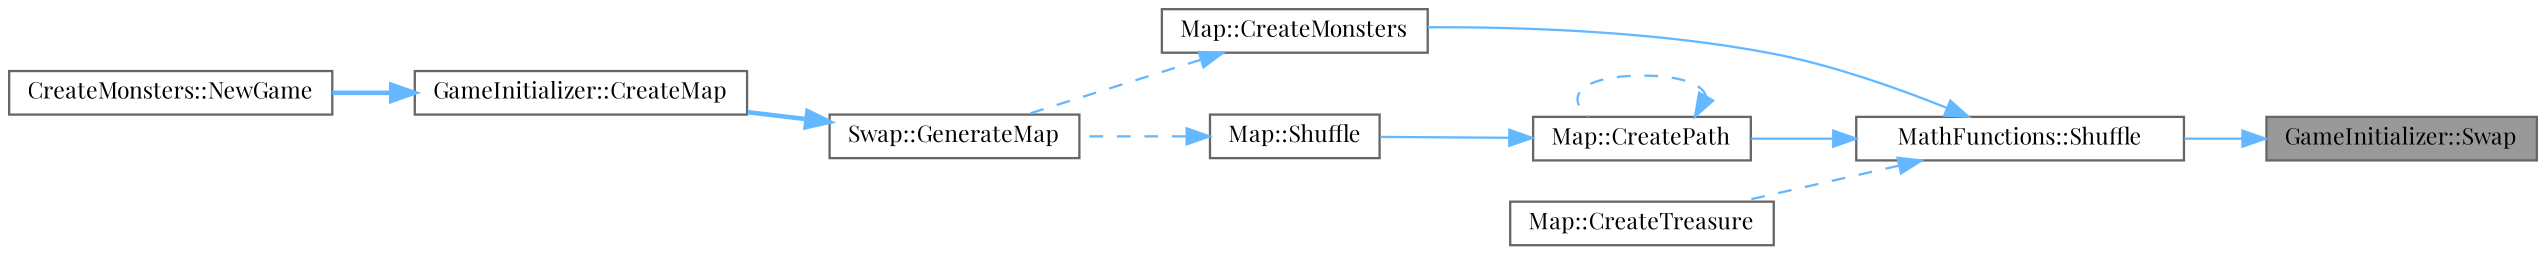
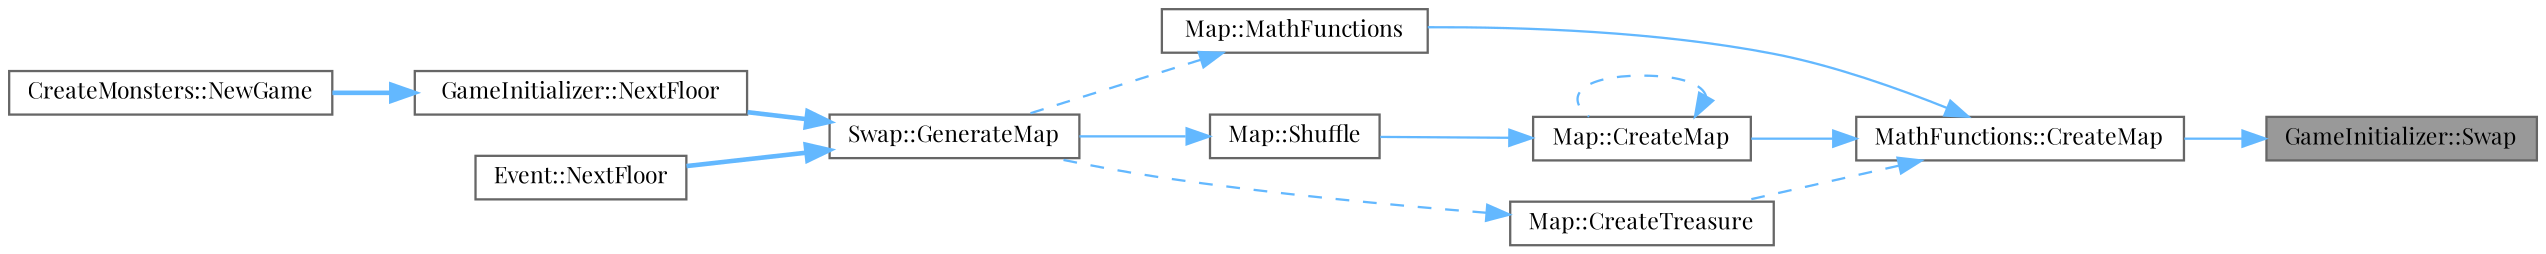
(1295, 31) -> (1295, 31)
(581, 93) -> (581, 93)
(1133, 136) -> (1133, 136)
(1642, 139) -> (1642, 139)
(2020, 139) -> (2020, 139)
none -> (581, 178)
none -> (1270, 192)
